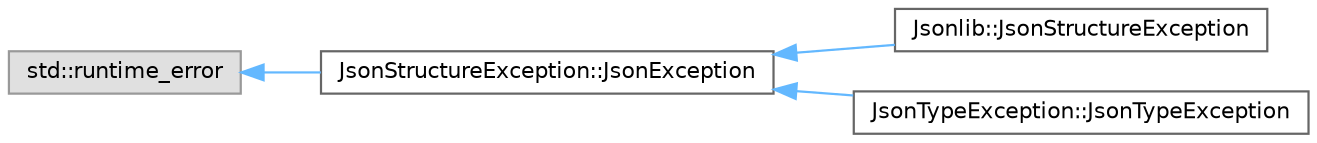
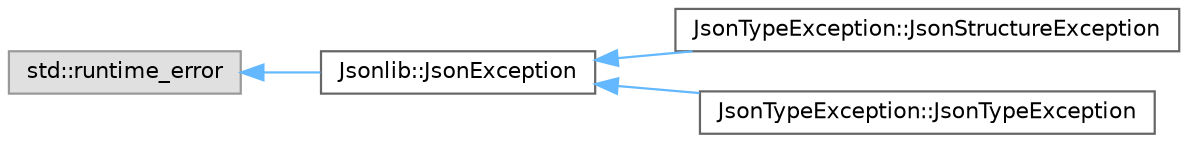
(1081, 30) -> (927, 30)
(547, 72) -> (458, 72)
